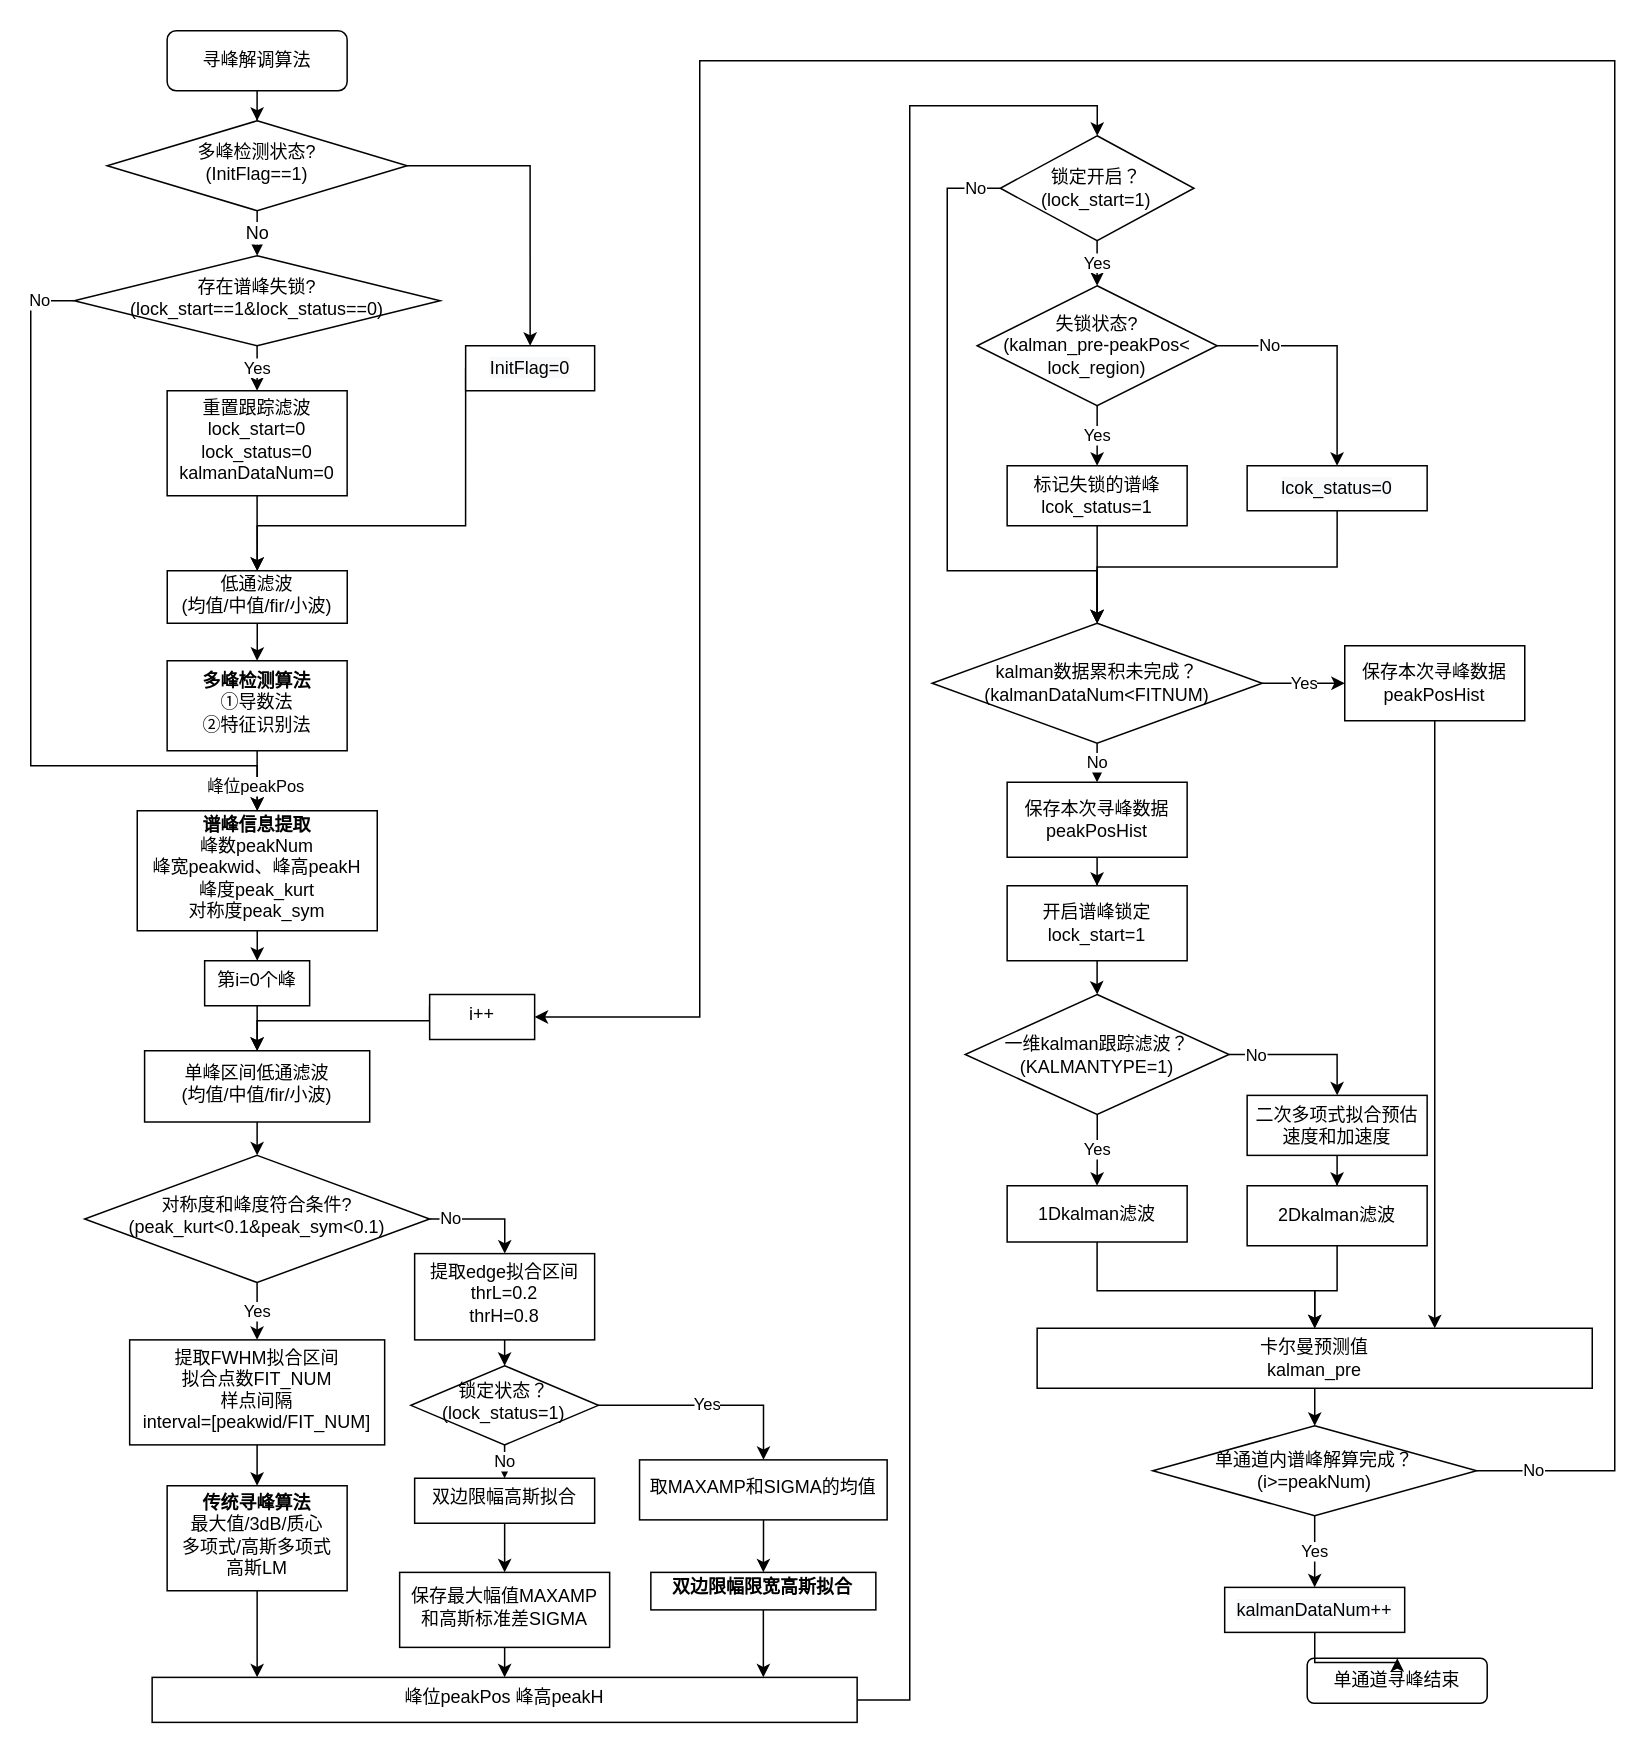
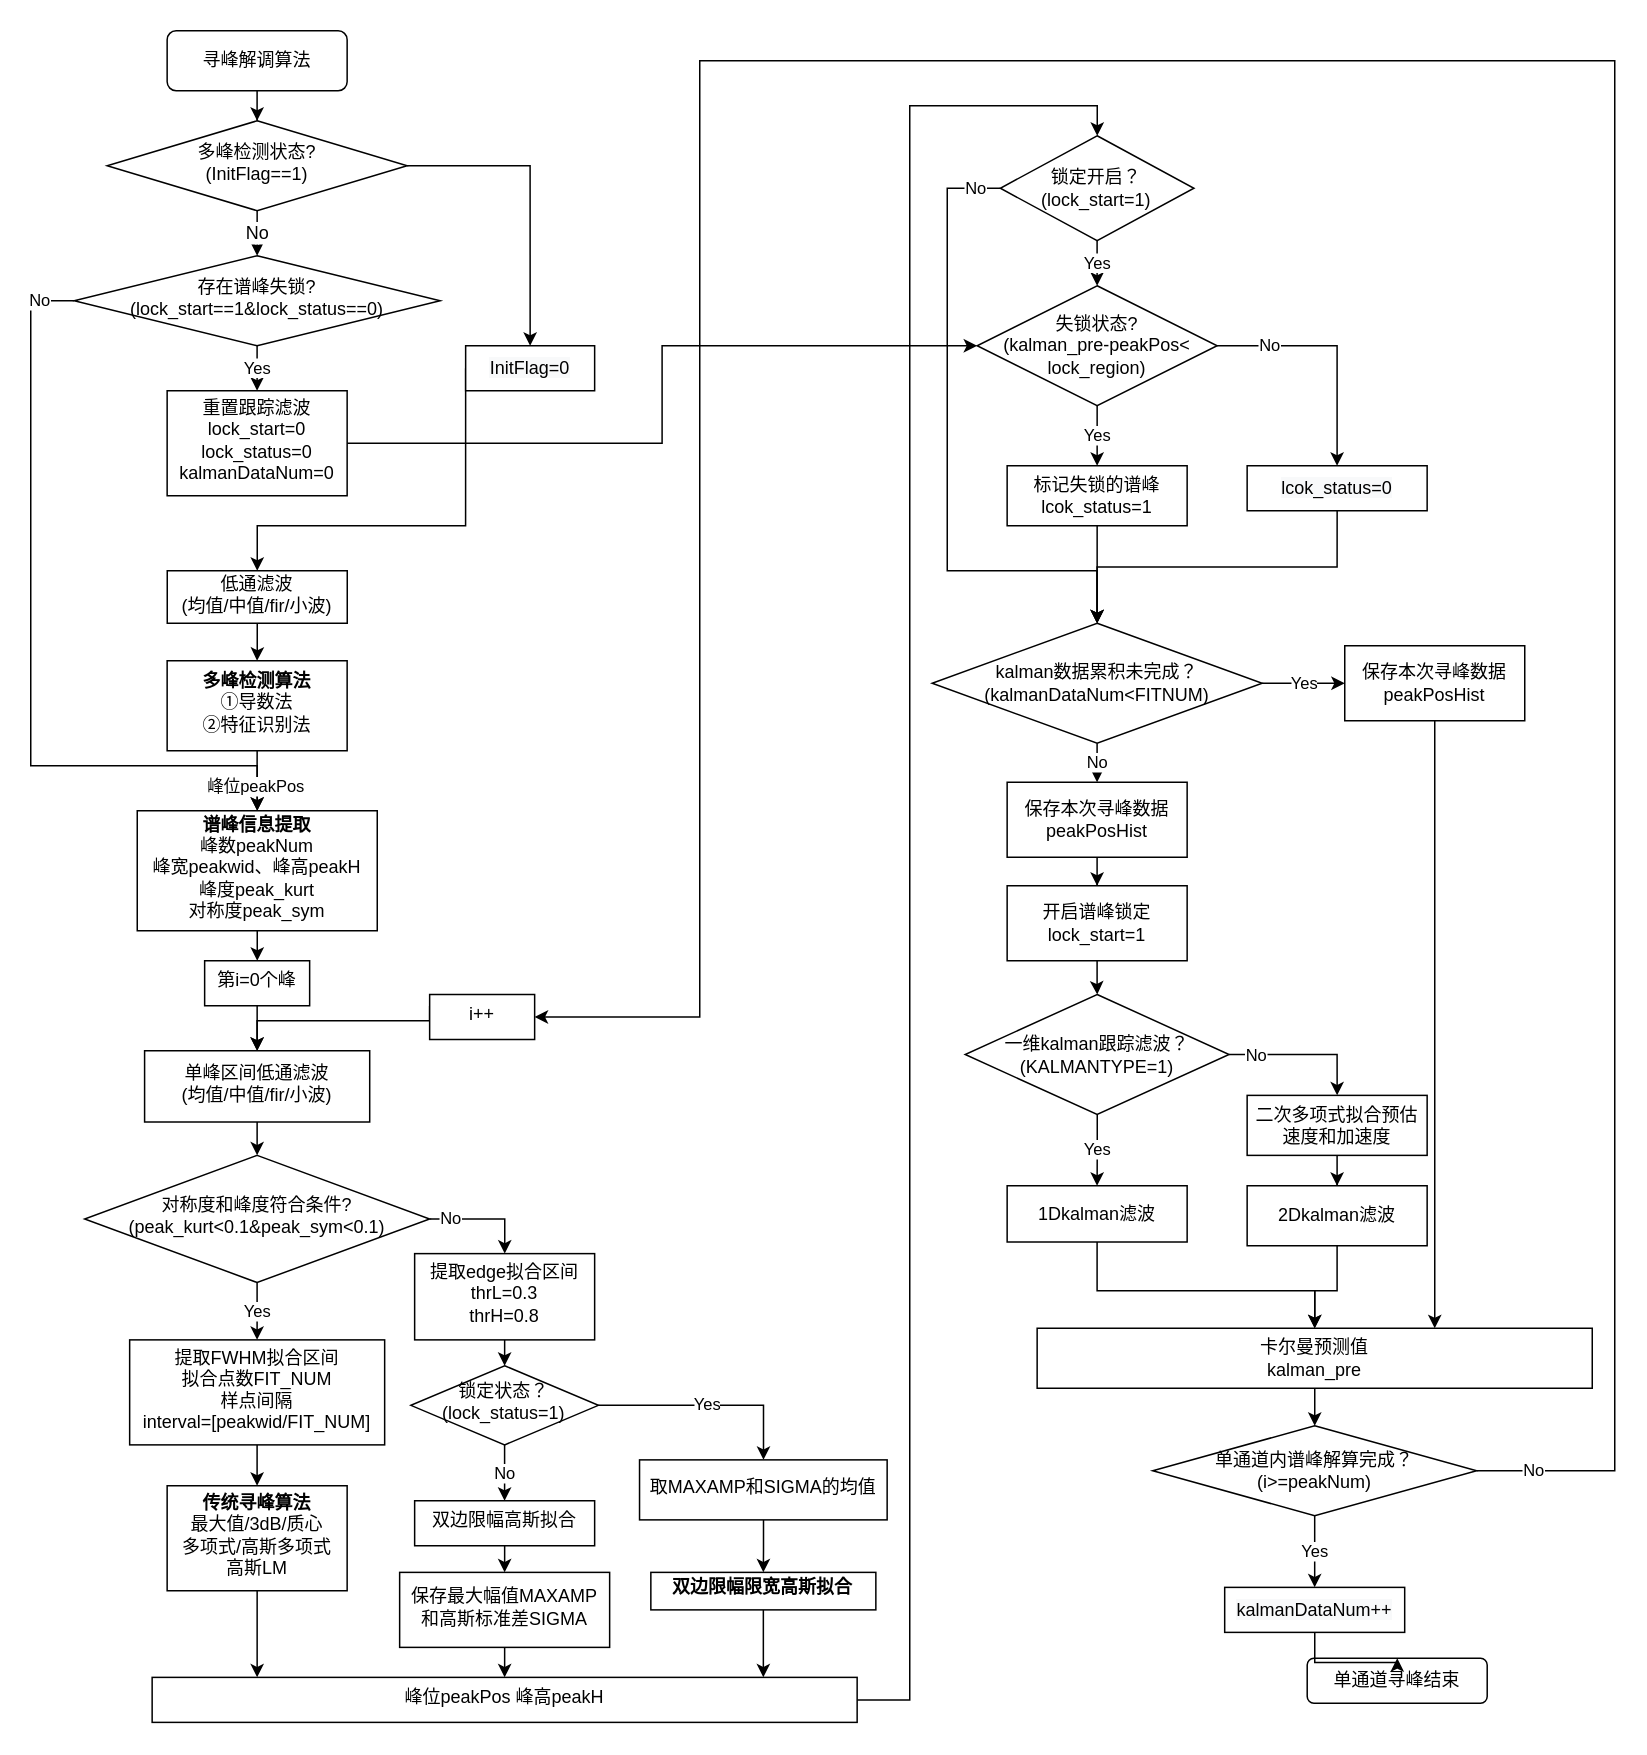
(257, 509) -> (662, 399)
(505, 1294) -> (505, 1294)
(505, 1501) -> (505, 1523)
